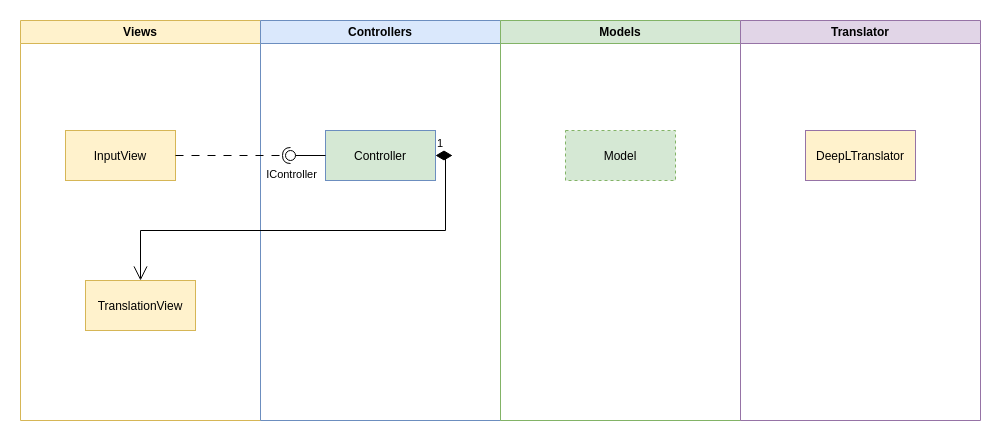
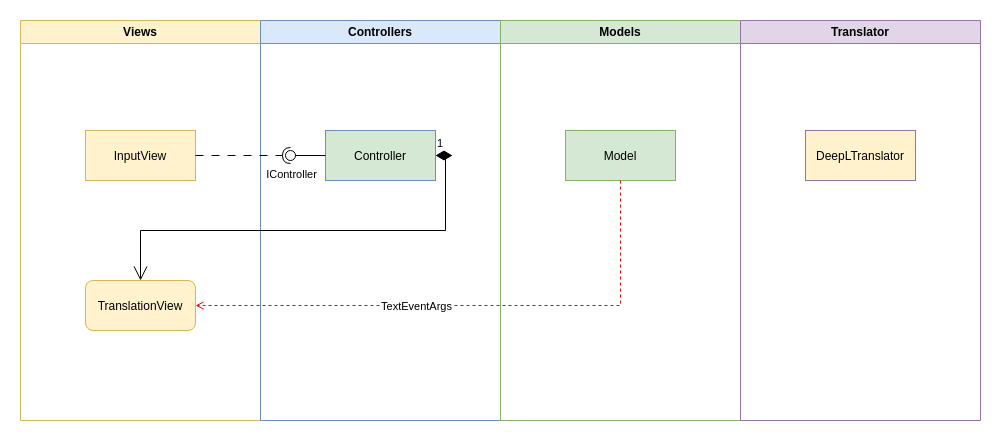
(121, 156) -> (141, 156)
(621, 156) -> (621, 156)
(141, 306) -> (141, 306)
none -> (472, 306)
